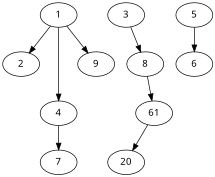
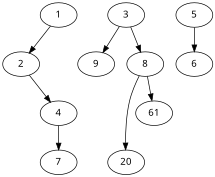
(75, 37) -> (113, 37)
(59, 61) -> (38, 86)
(142, 135) -> (128, 108)
